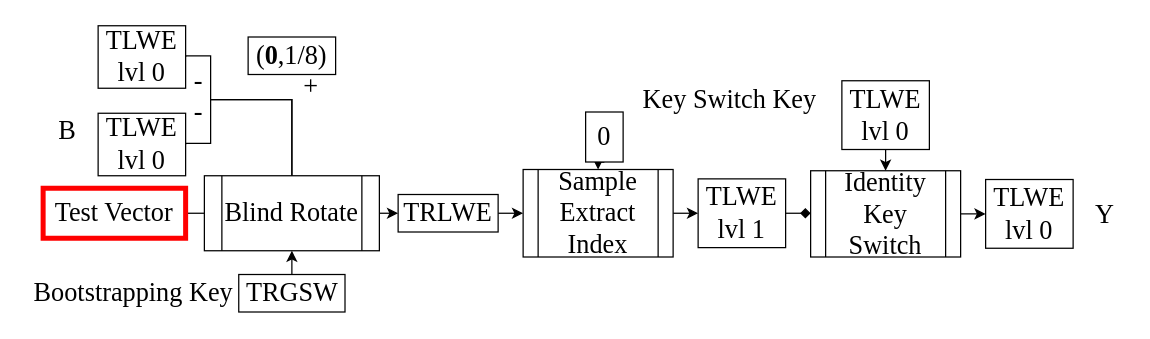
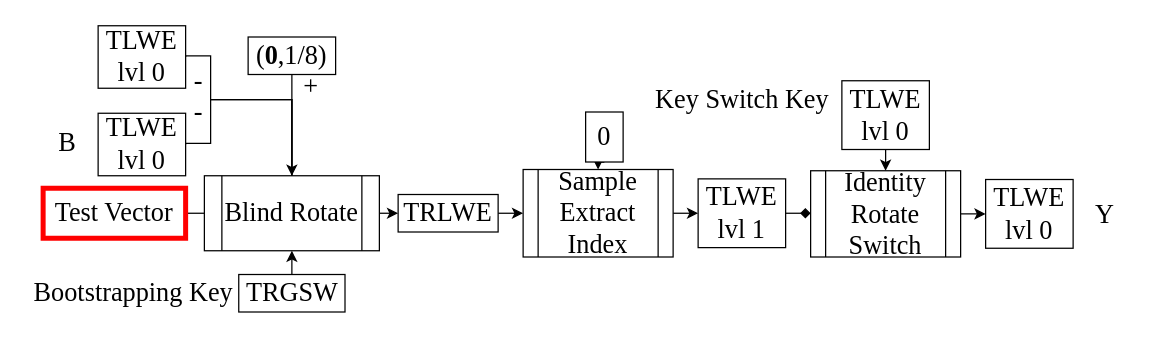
none -> (292, 86)
(729, 99) -> (742, 99)
(67, 131) -> (67, 143)
(886, 214) -> (886, 214)
